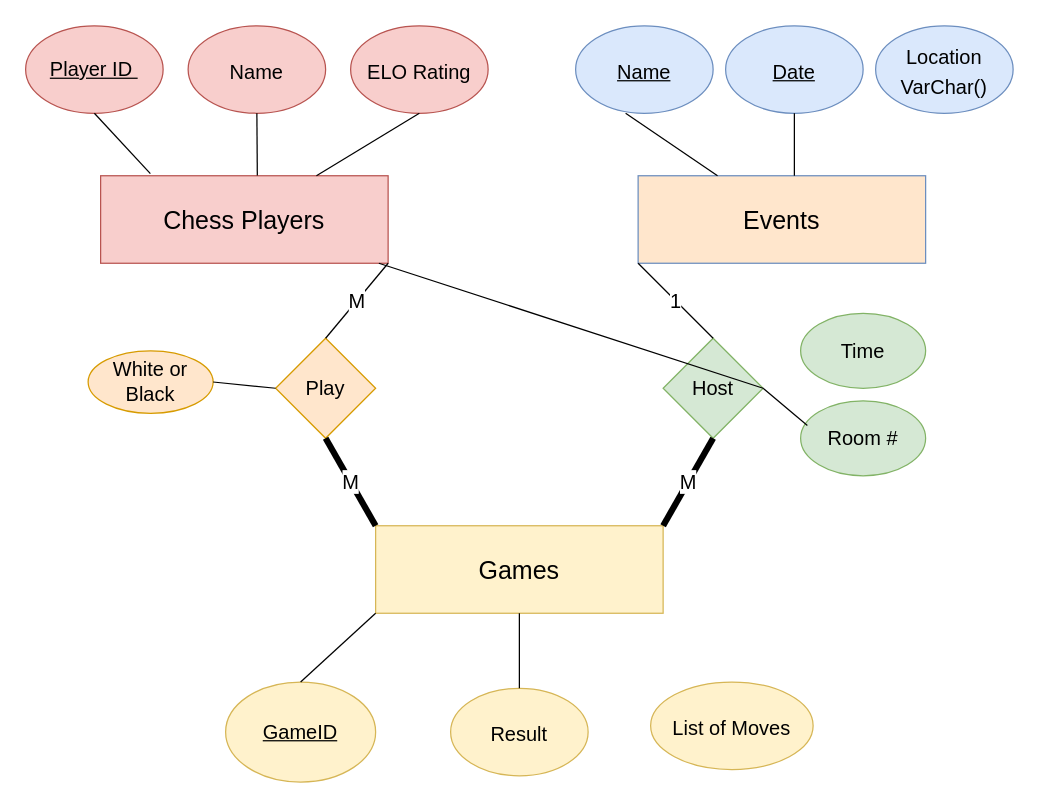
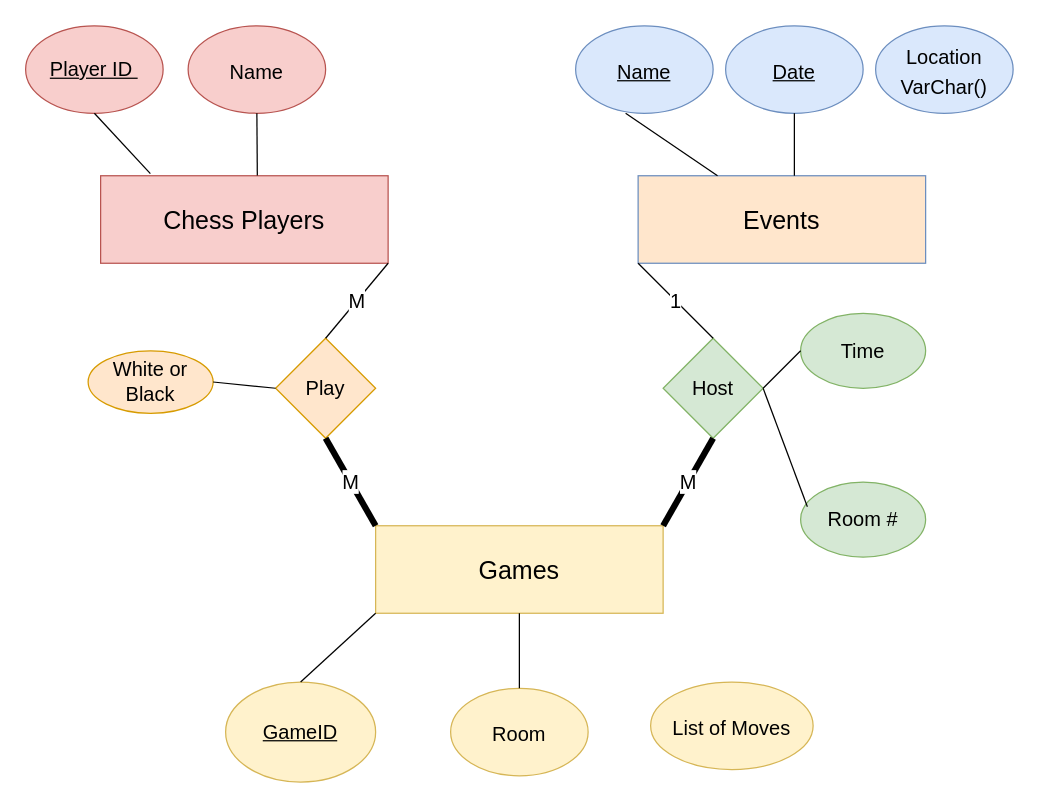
(419, 69) -> none
(368, 144) -> none
(571, 326) -> (782, 369)
(863, 438) -> (863, 519)
(519, 732) -> (519, 732)
